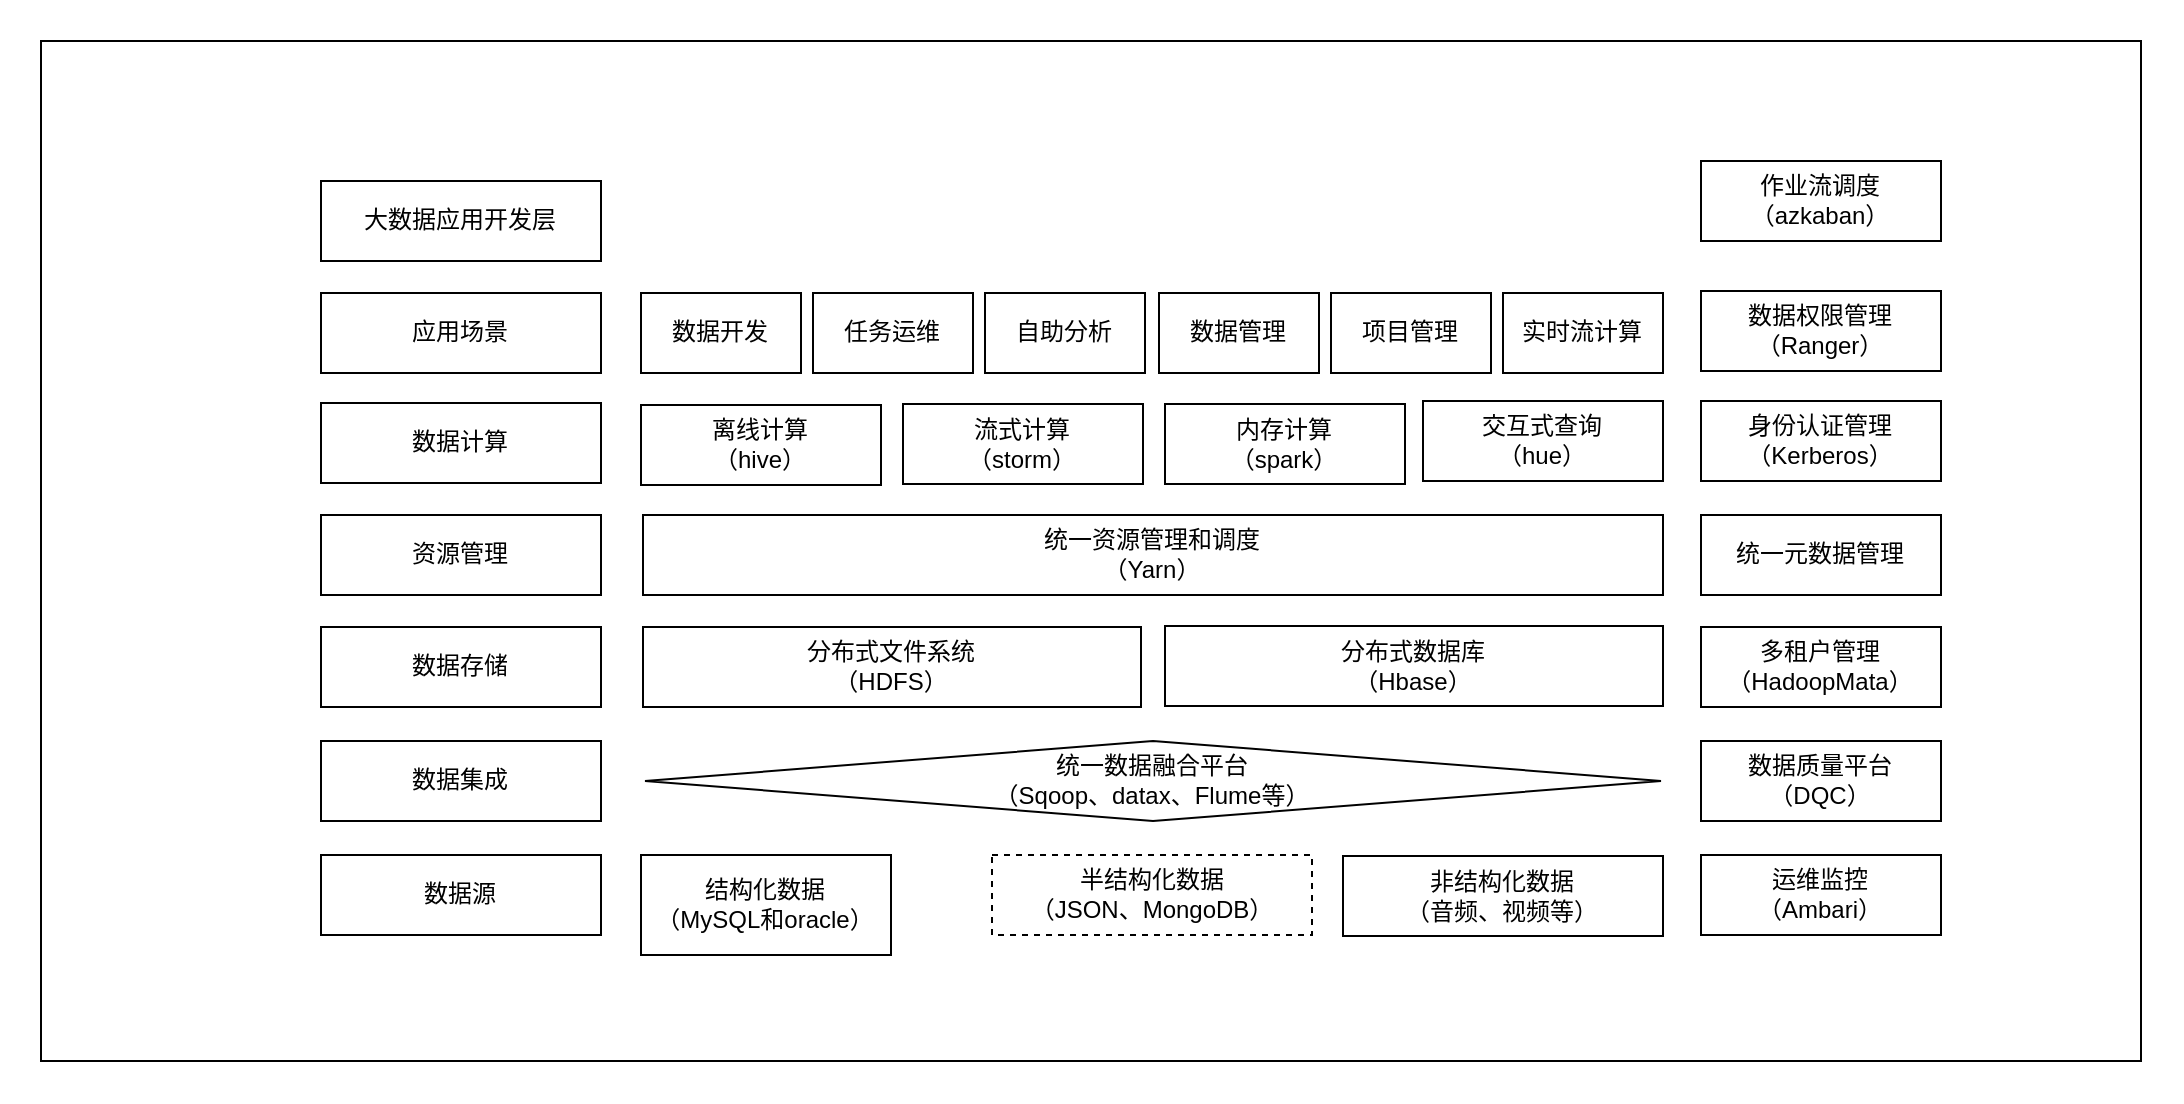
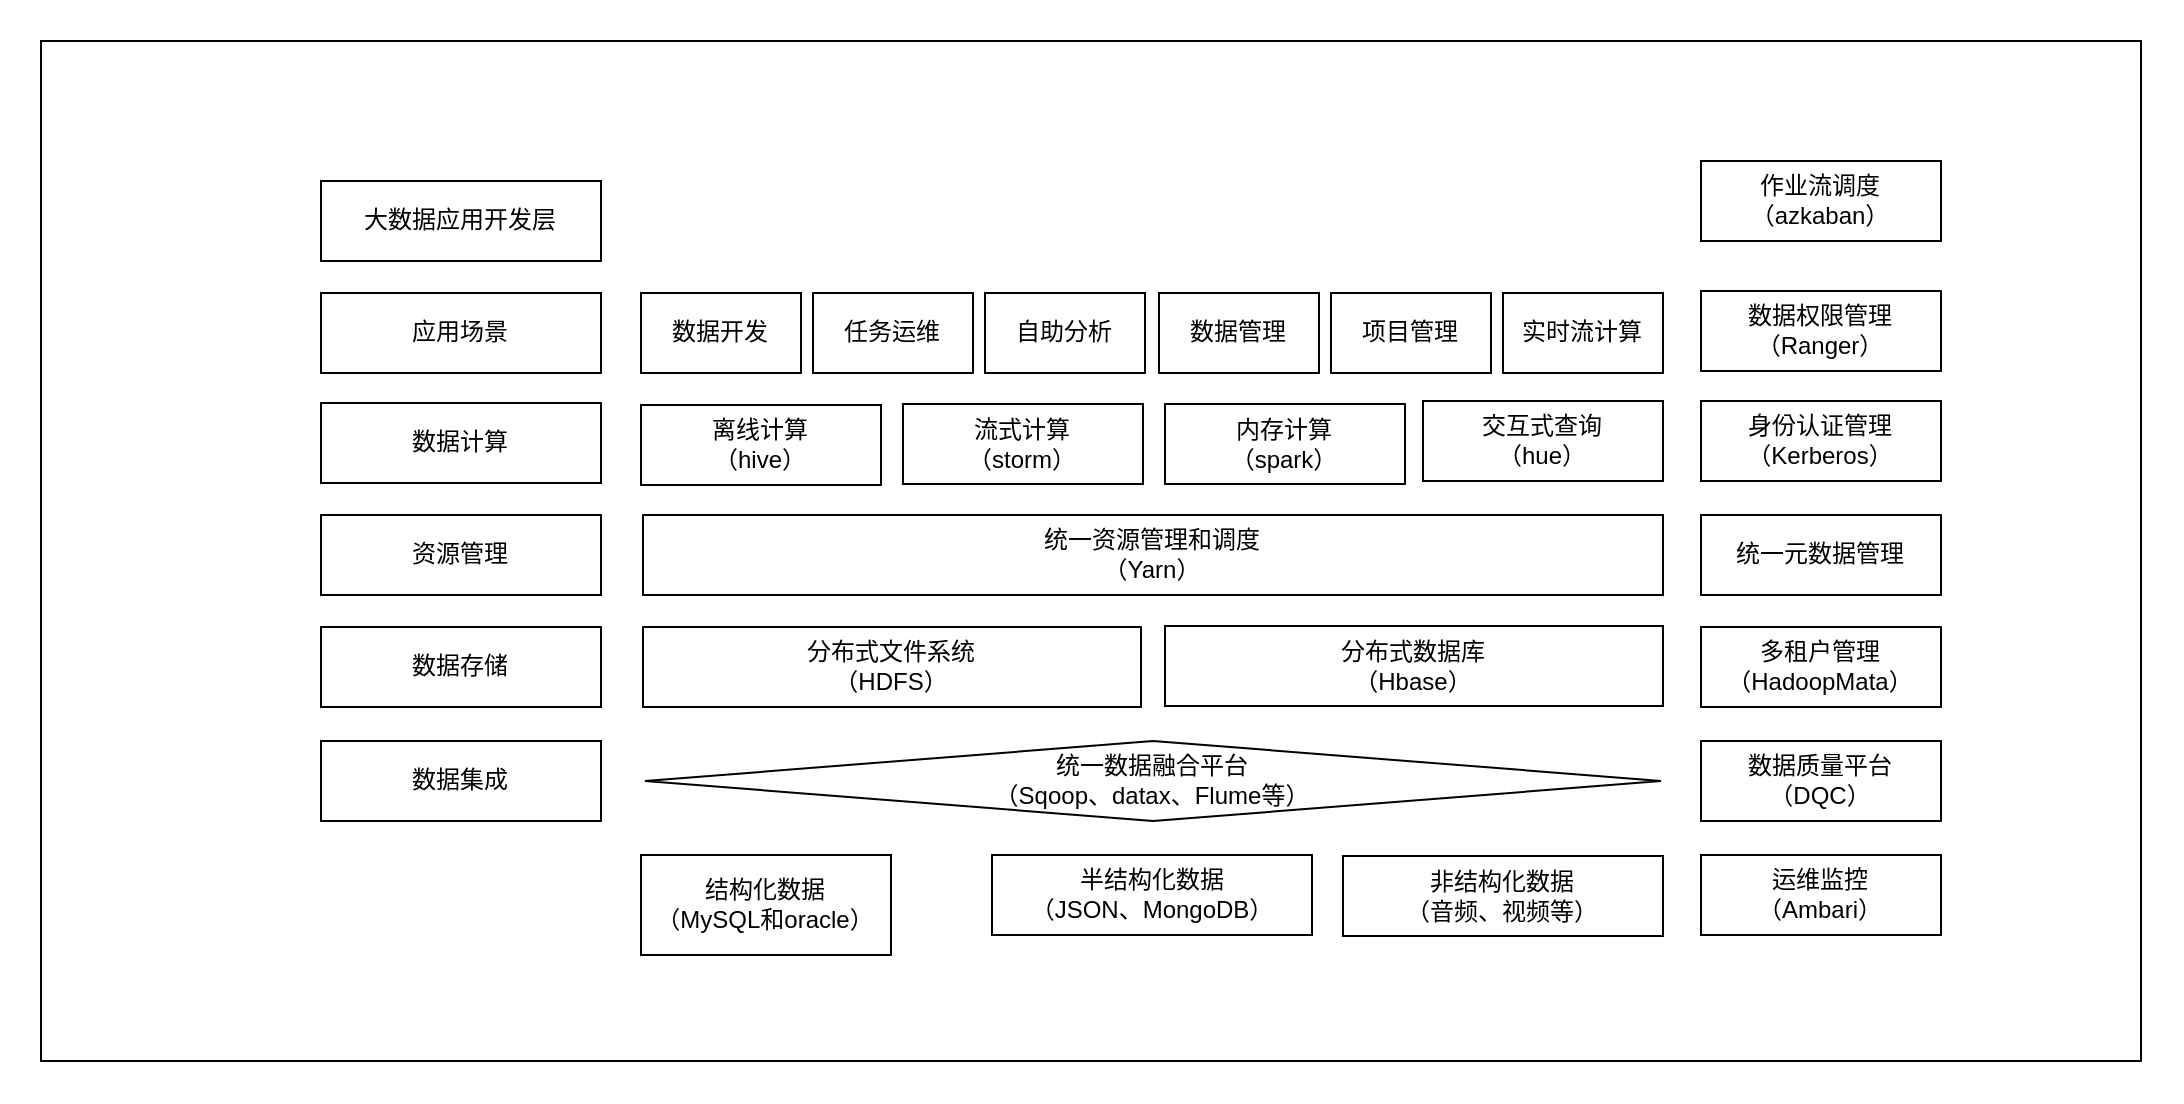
(461, 895) -> none
(1152, 895) -> (1152, 895)
